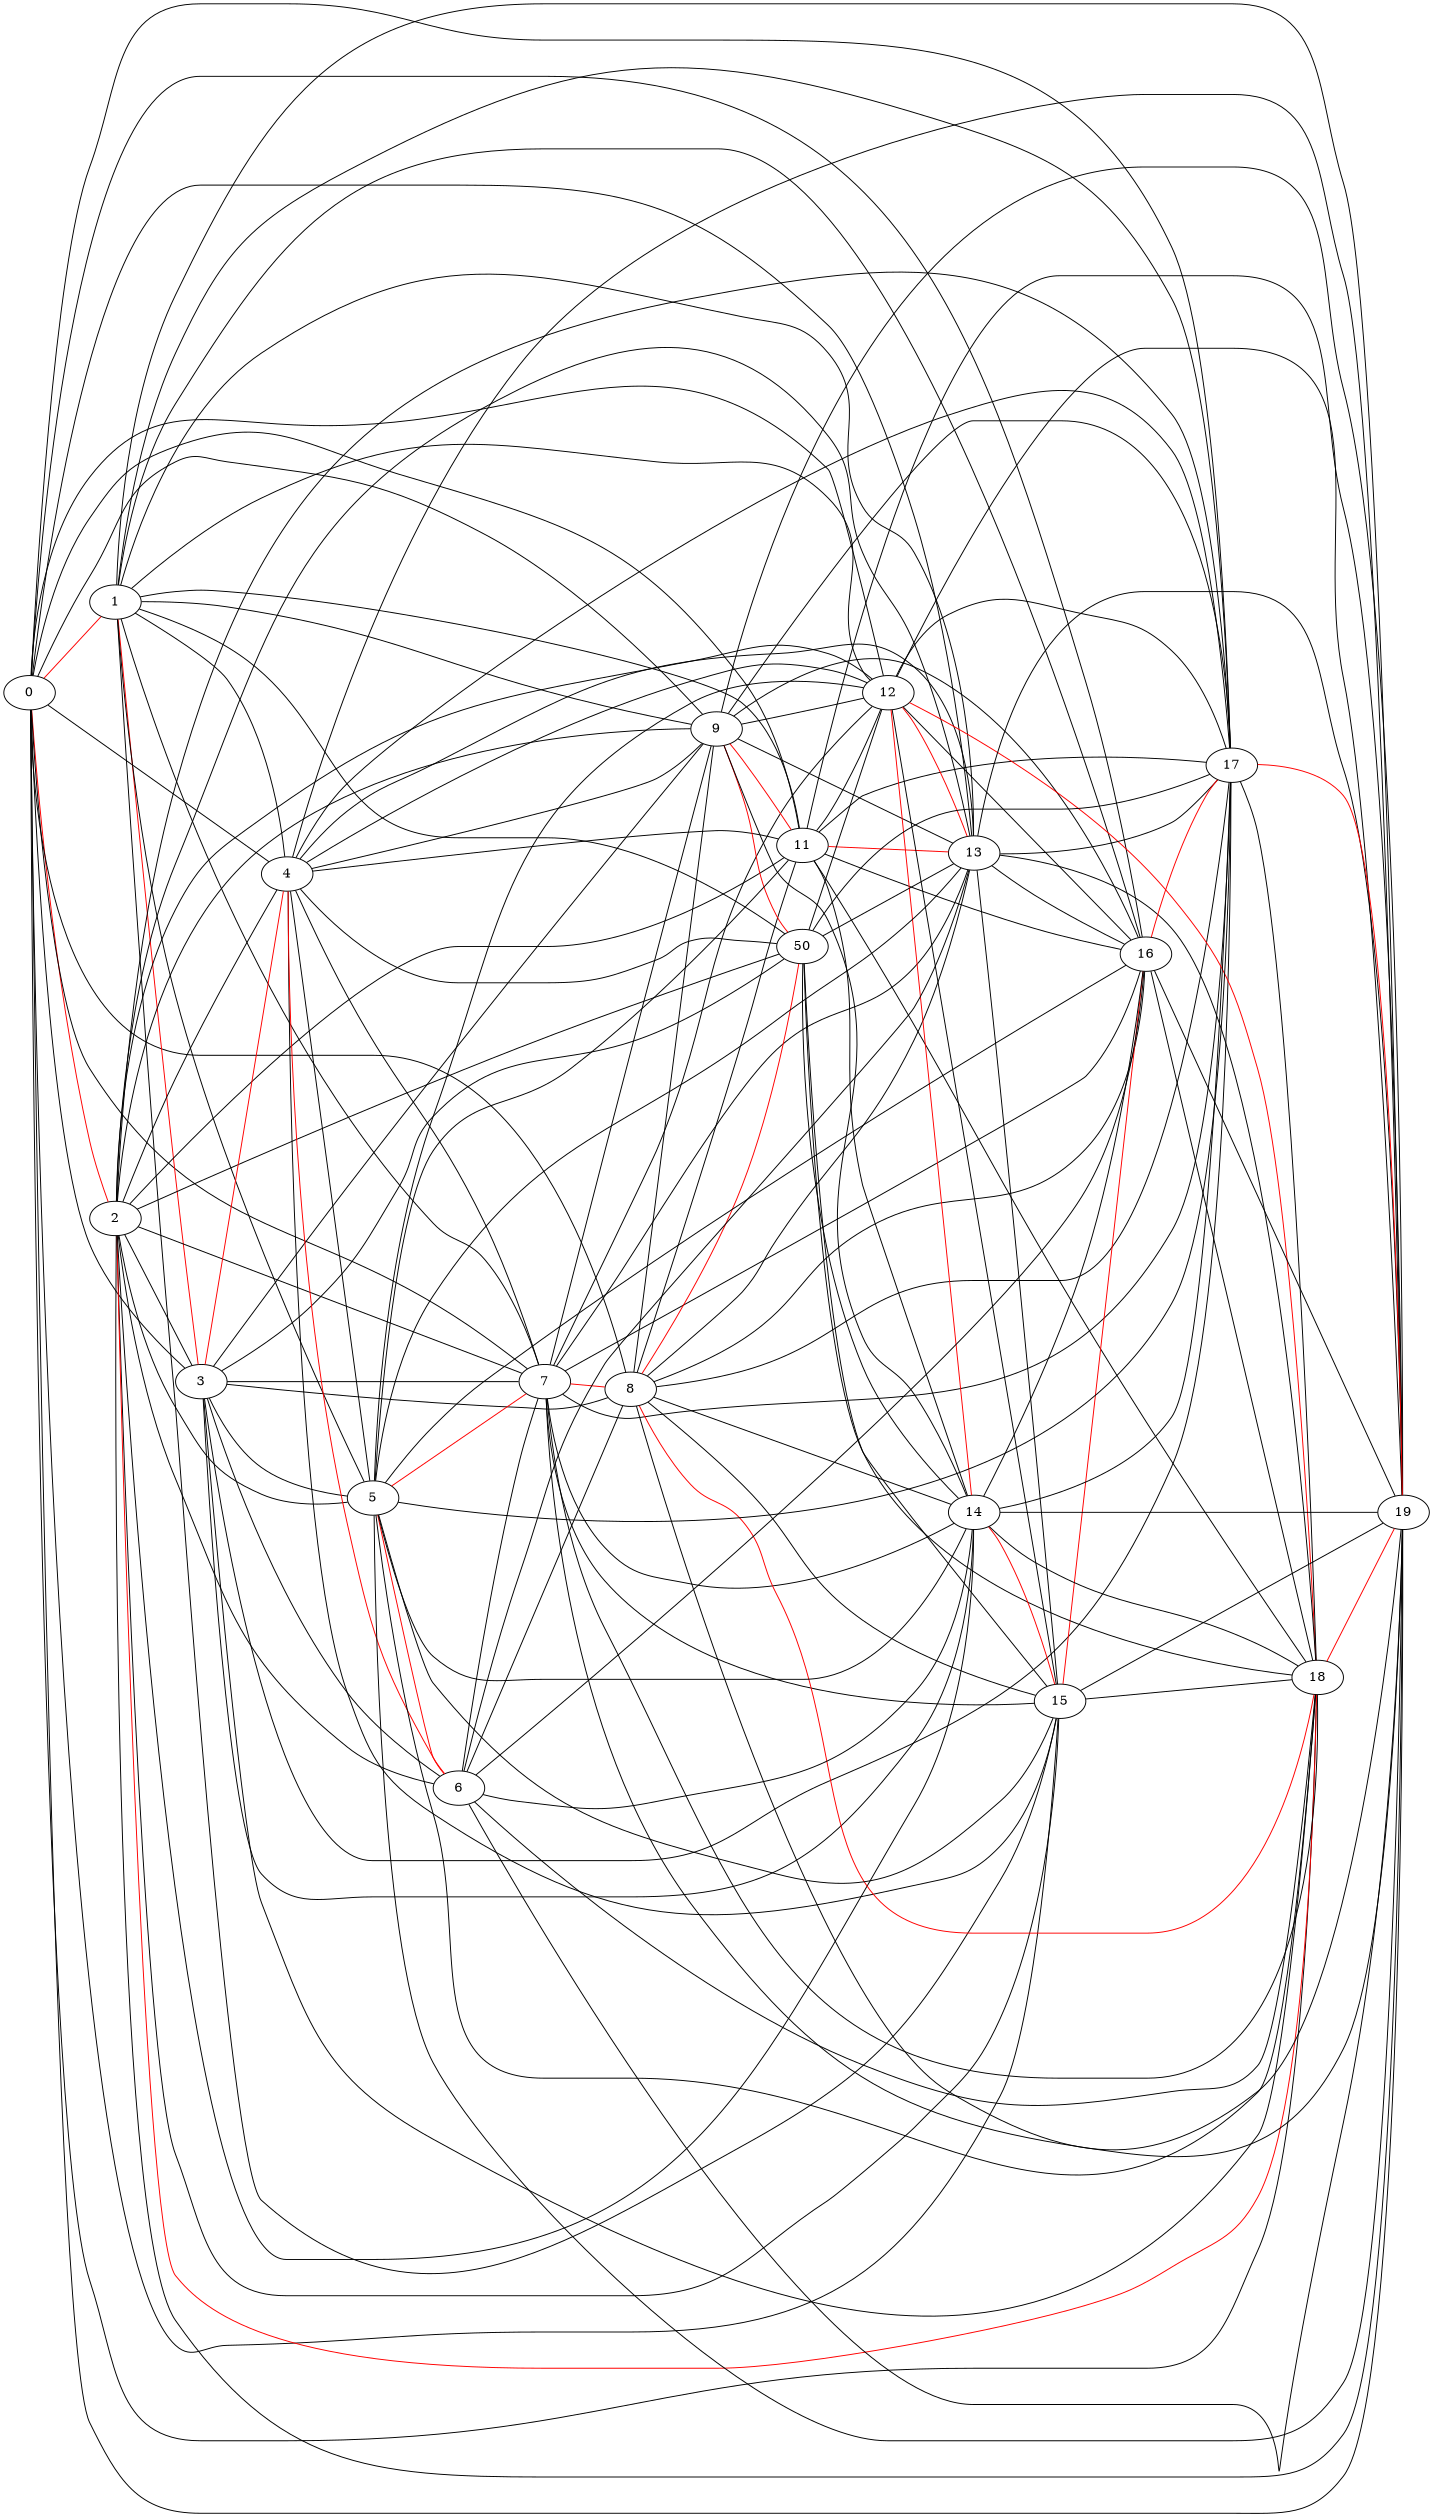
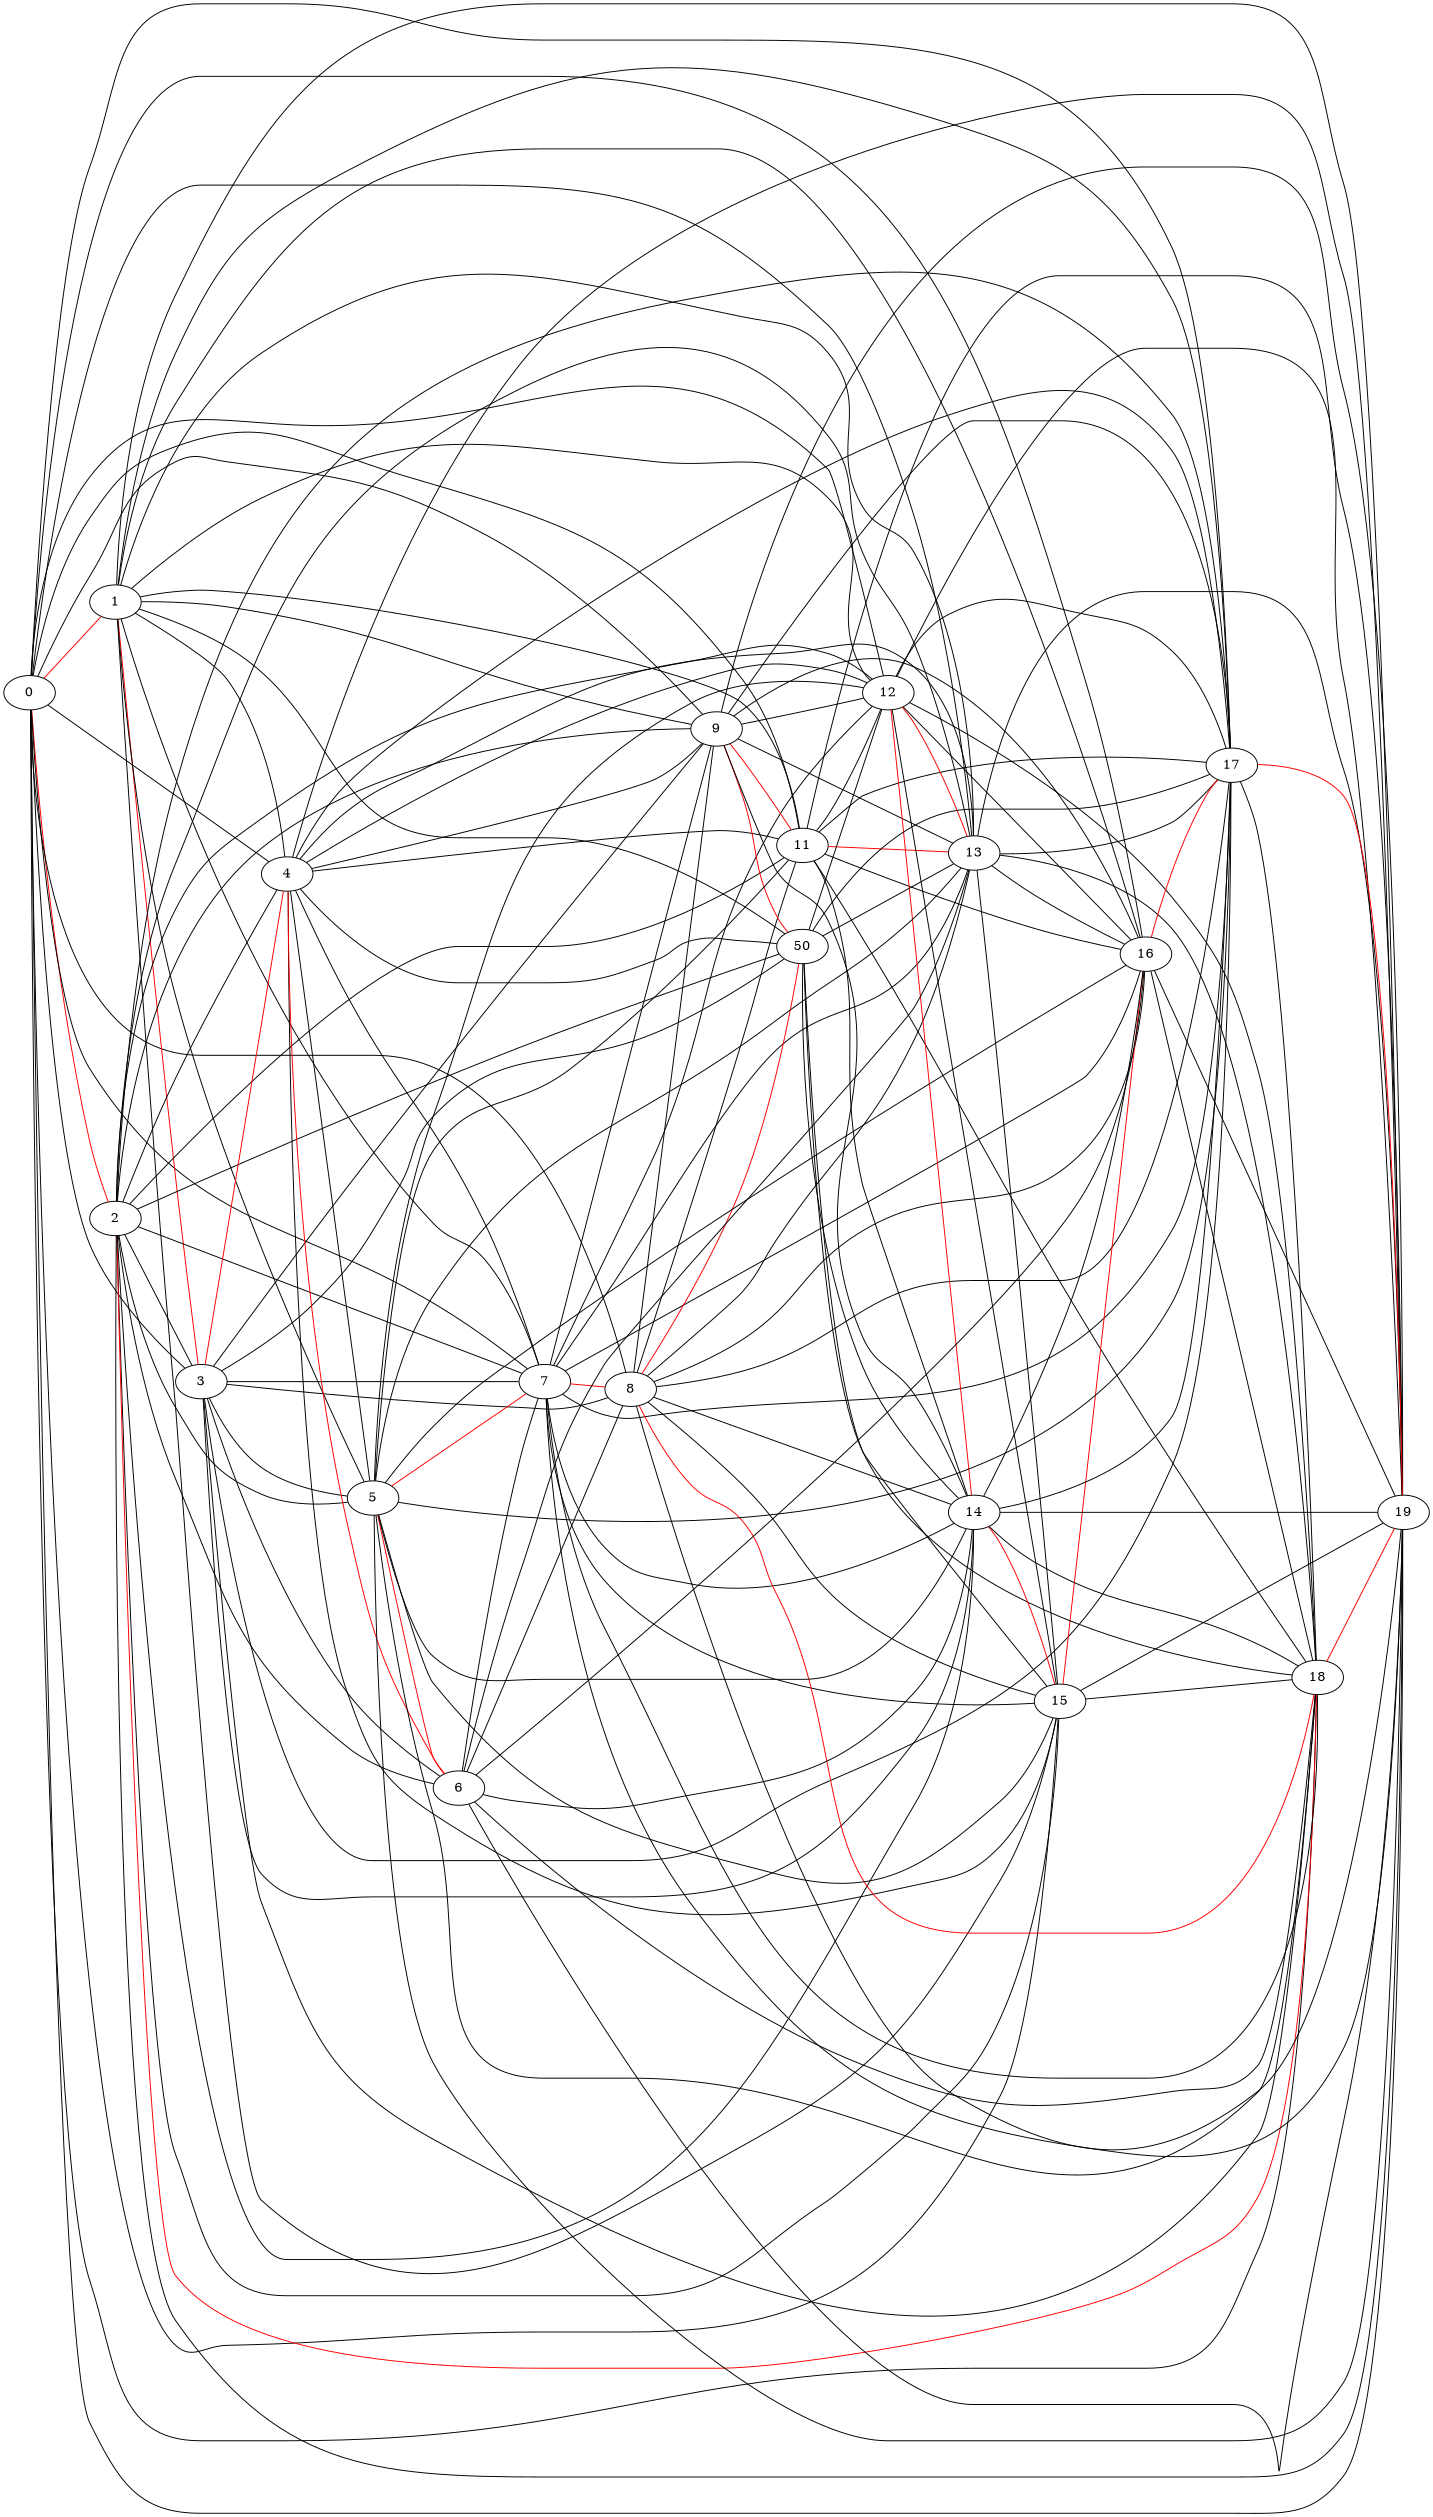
(1265, 1104) -> (1265, 1104)
